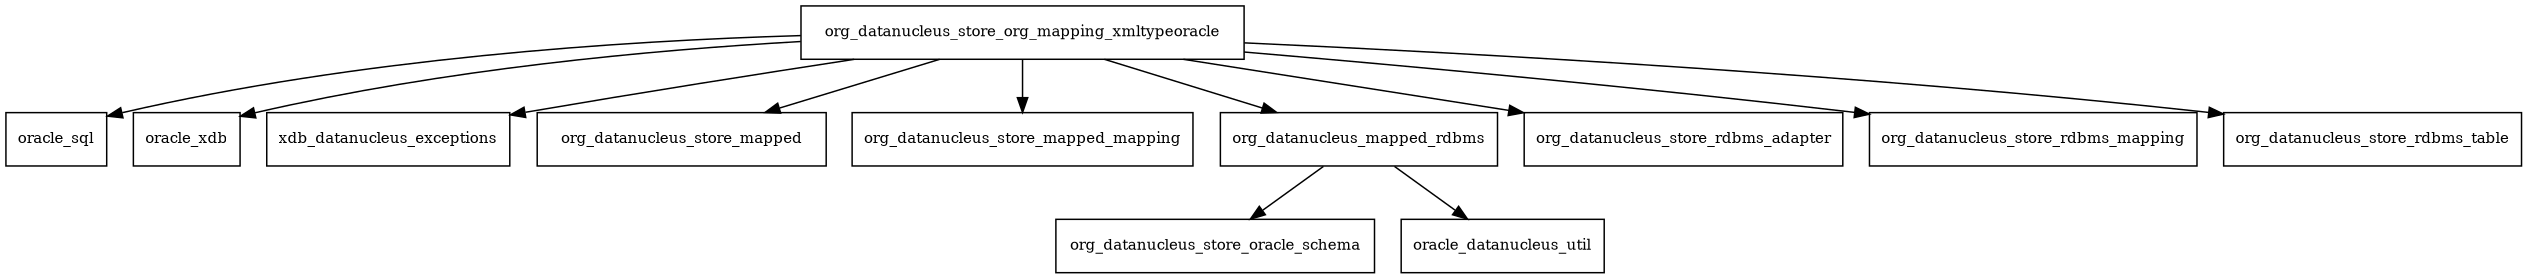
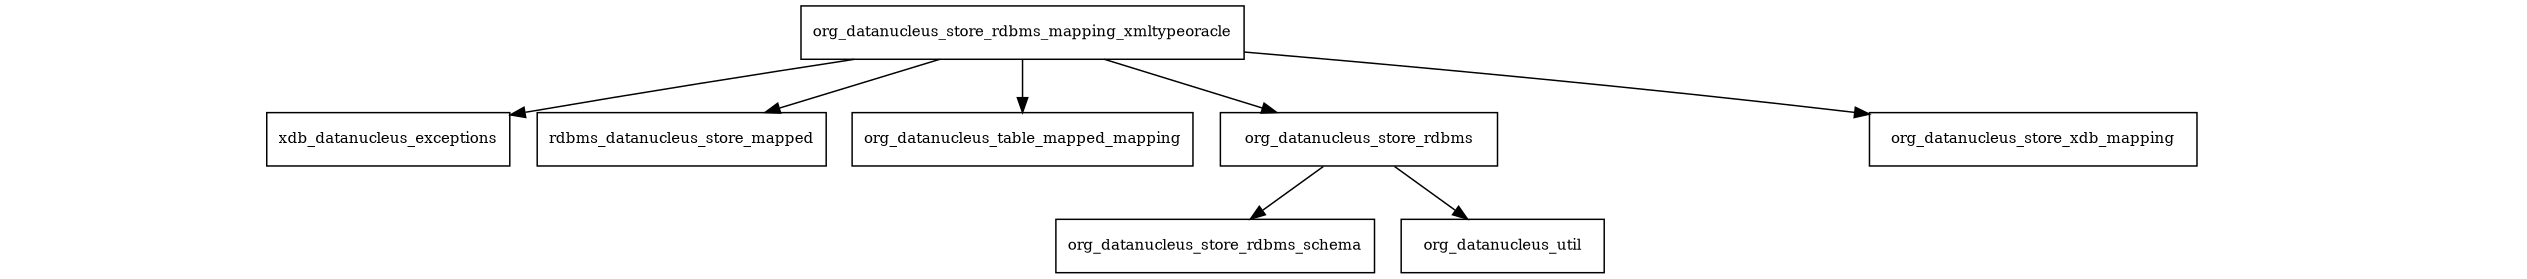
(1023, 33) -> (1023, 33)
(56, 139) -> none
(187, 139) -> none
(682, 139) -> (682, 139)
(1023, 139) -> (1023, 139)
(1359, 139) -> (1359, 139)
(1683, 139) -> none
(2033, 139) -> (2033, 139)
(2373, 139) -> none
(1215, 246) -> (1215, 246)
(1503, 246) -> (1503, 246)
